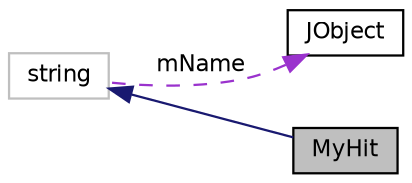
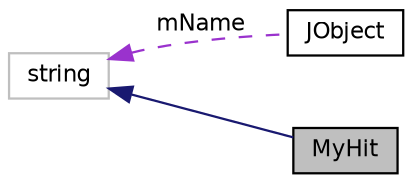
(199, 85) -> (209, 40)
